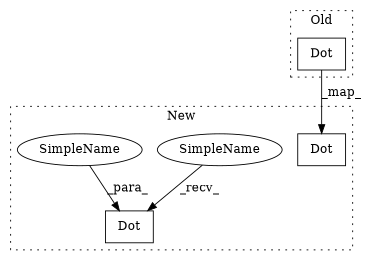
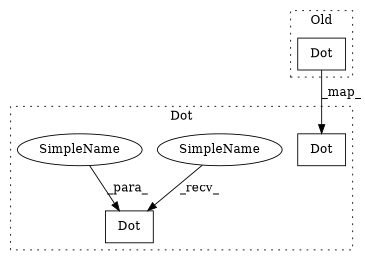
(182, 117) -> (182, 117)
